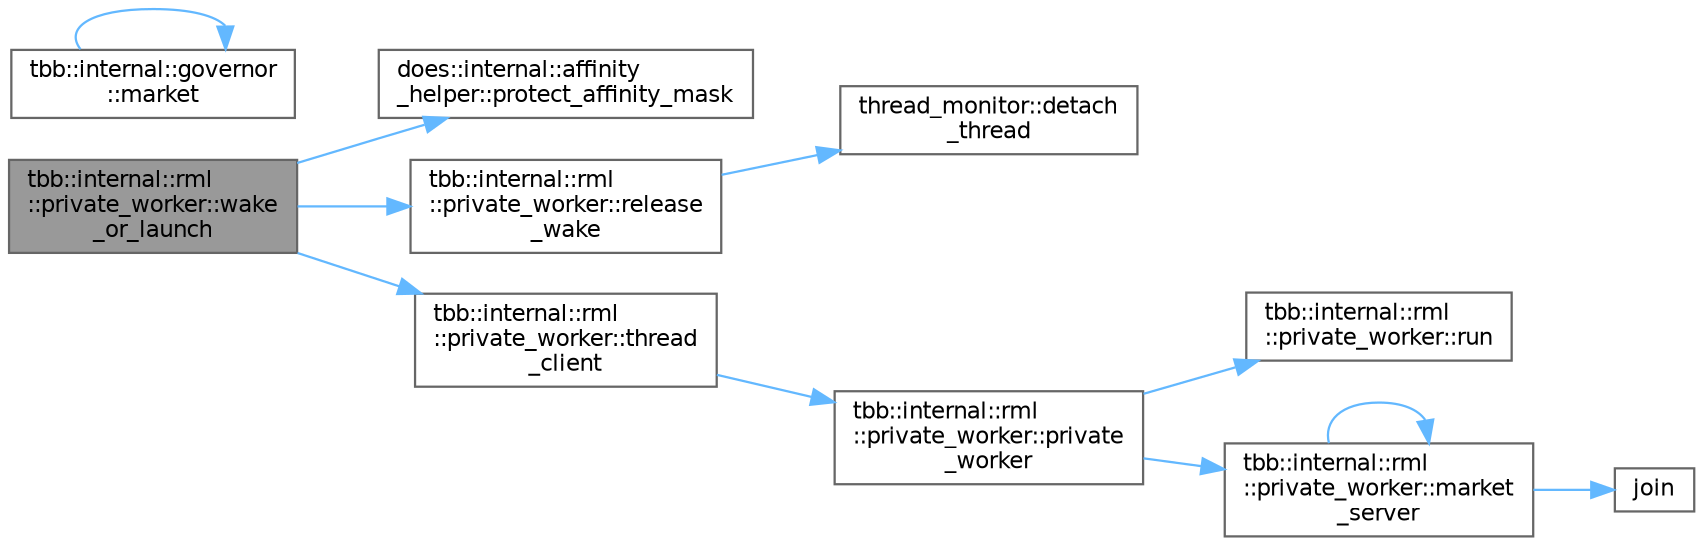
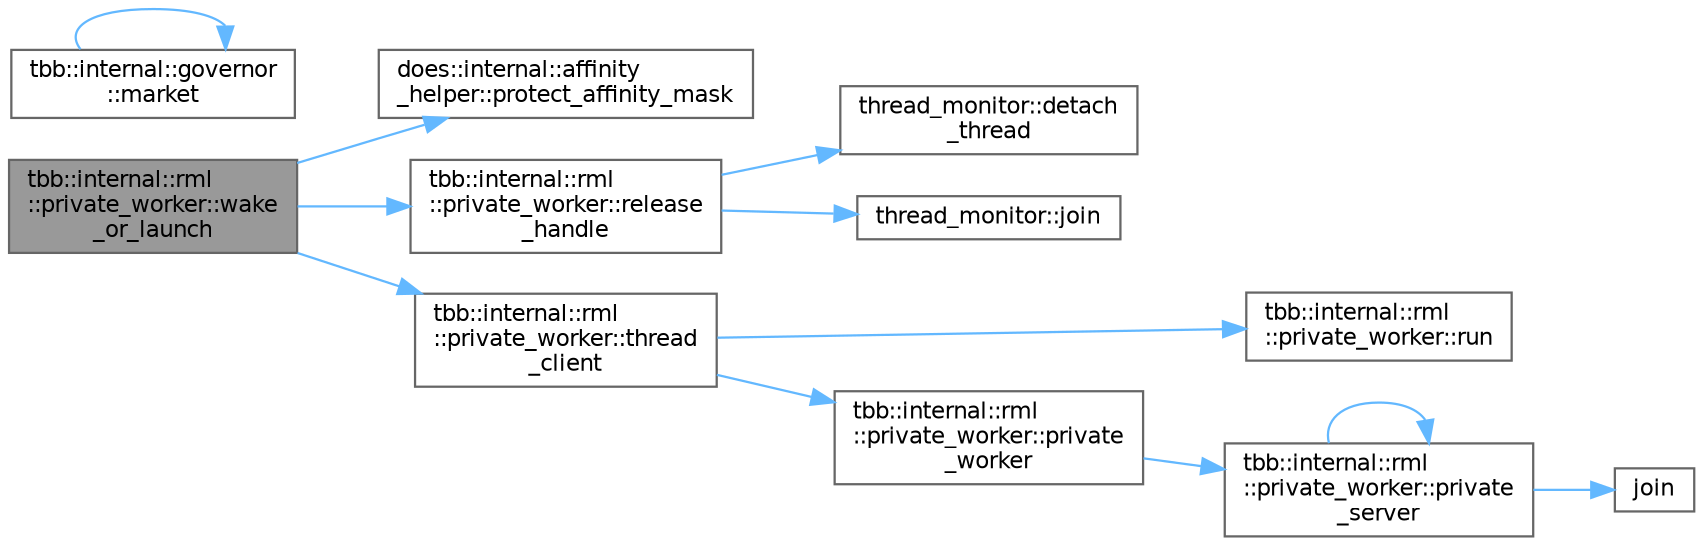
(566, 206) -> (566, 206)
none -> (989, 218)
(1190, 381) -> (970, 333)
(1379, 490) -> (1379, 490)
